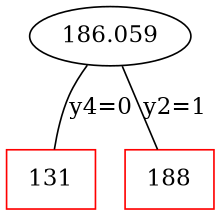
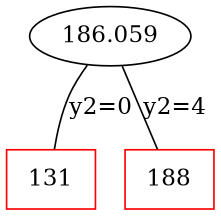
(101, 108) -> (101, 108)
(175, 108) -> (175, 108)
